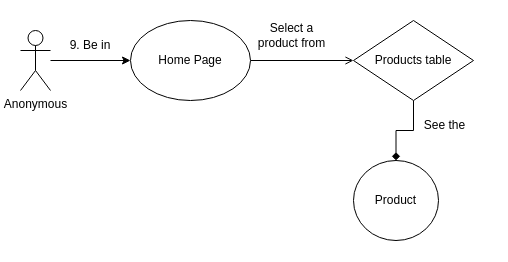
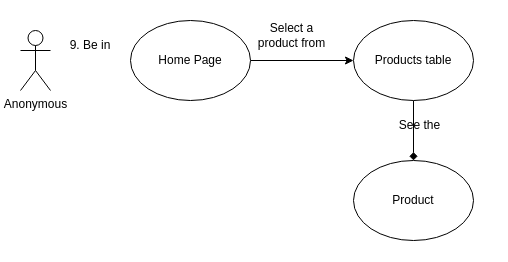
(87, 61) -> none
(347, 61) -> (345, 61)
(414, 61) -> (414, 61)
(445, 126) -> (420, 126)
(396, 201) -> (414, 201)
